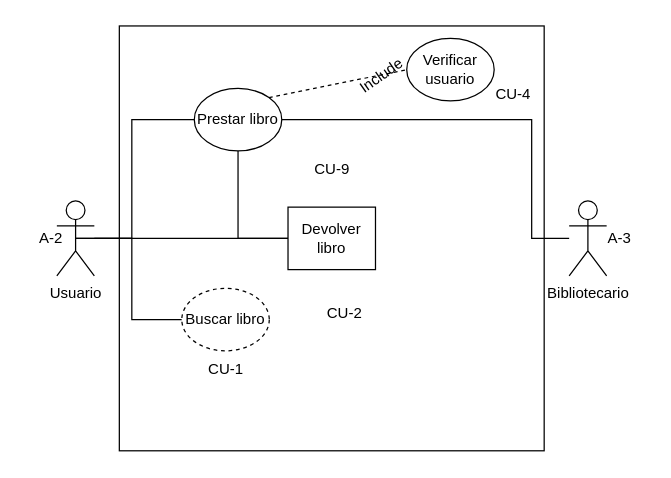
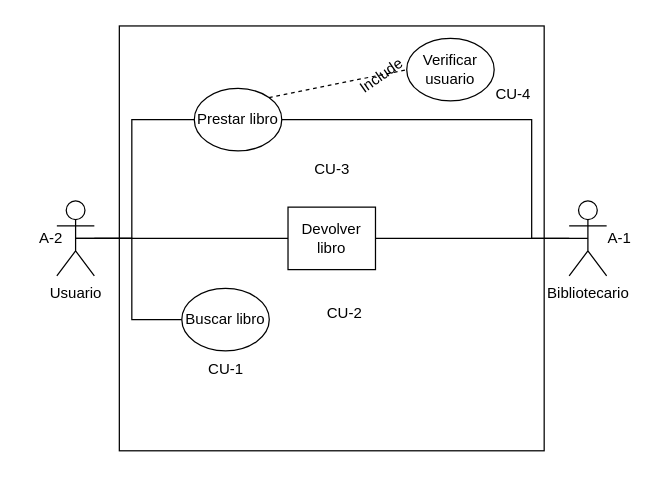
(333, 169) -> (333, 169)
(238, 194) -> (452, 238)
(620, 238) -> (620, 238)
(226, 319) -> (226, 319)
